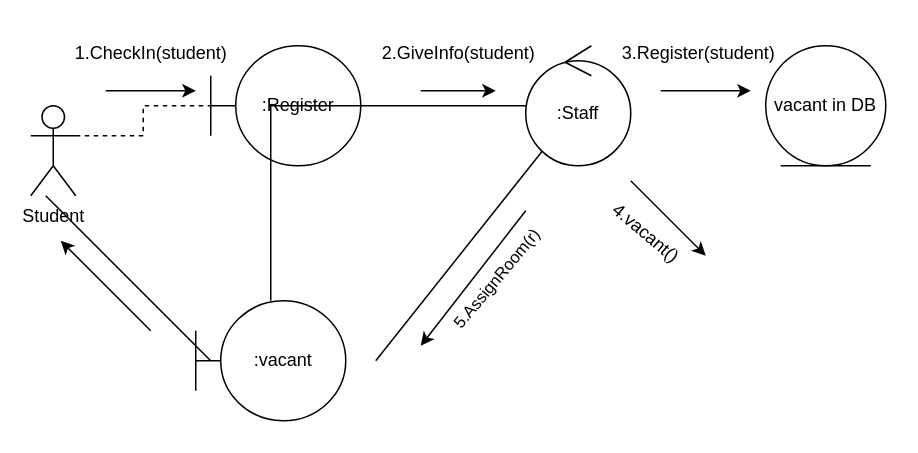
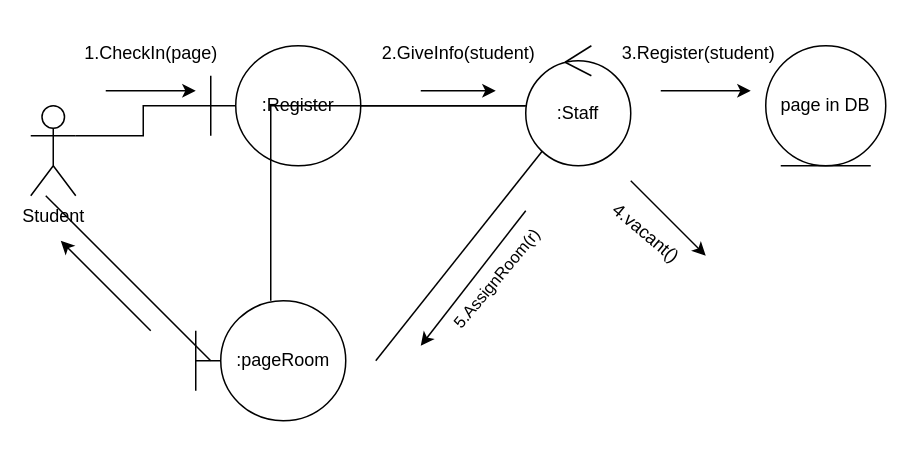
(152, 53) -> (152, 53)
none -> (526, 106)
(826, 106) -> (826, 106)
(143, 122) -> (143, 122)
(284, 361) -> (284, 361)
